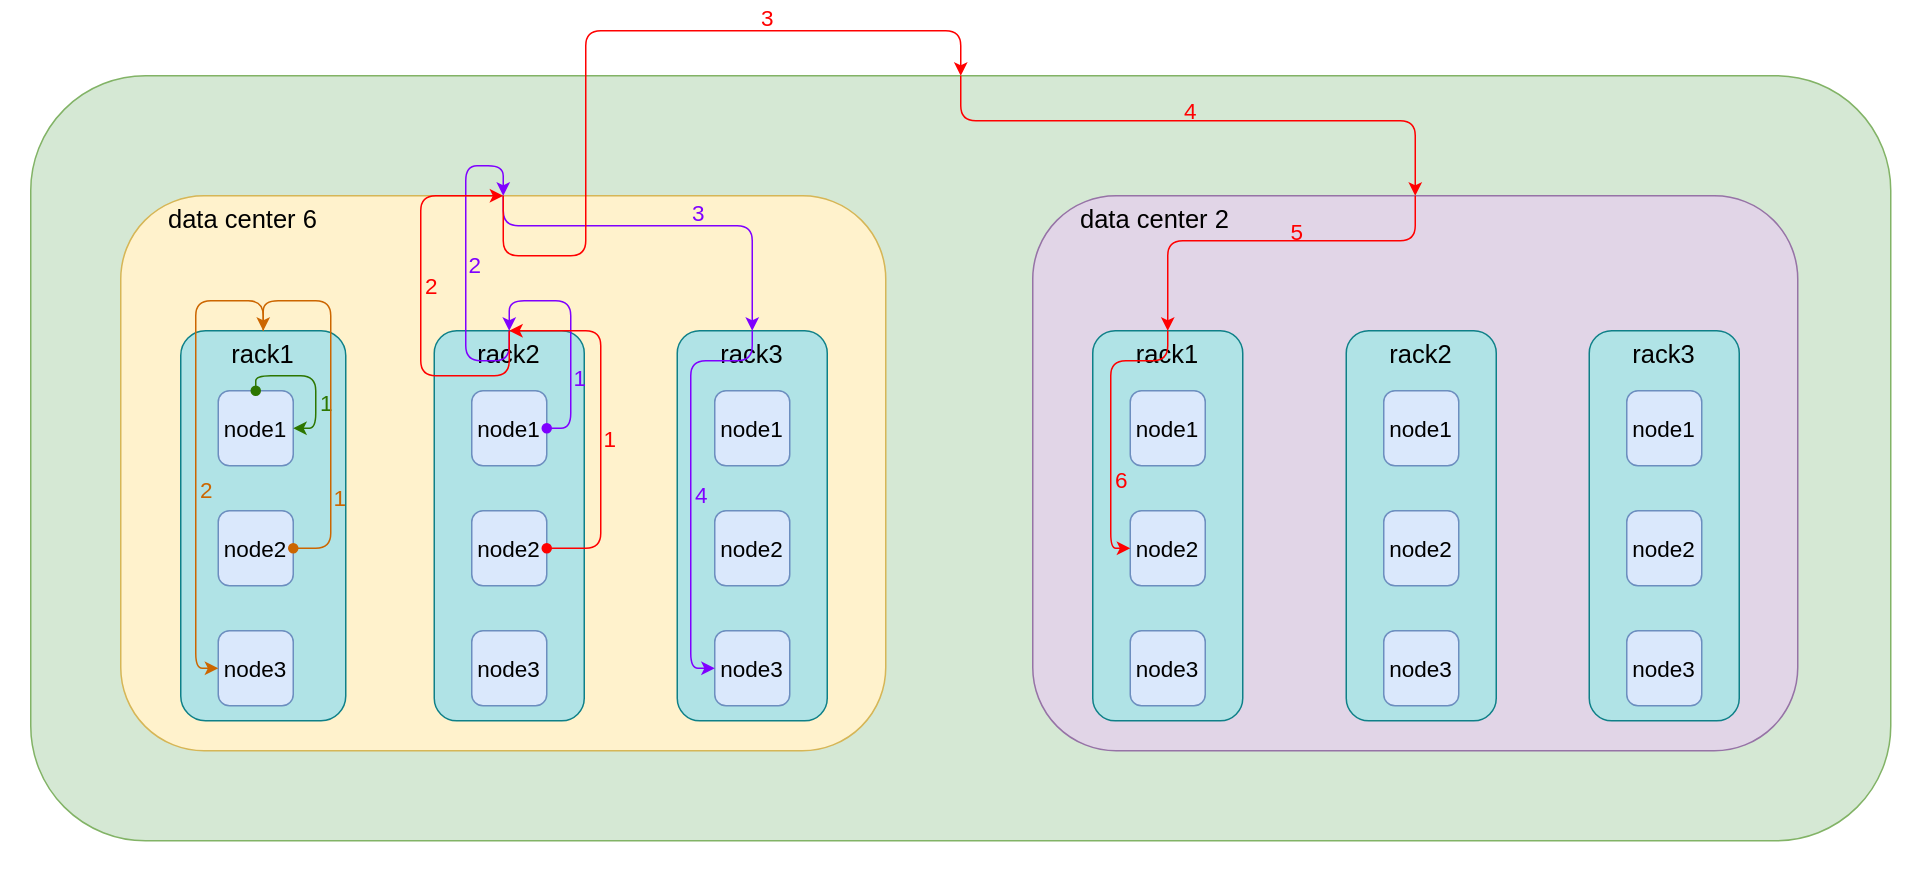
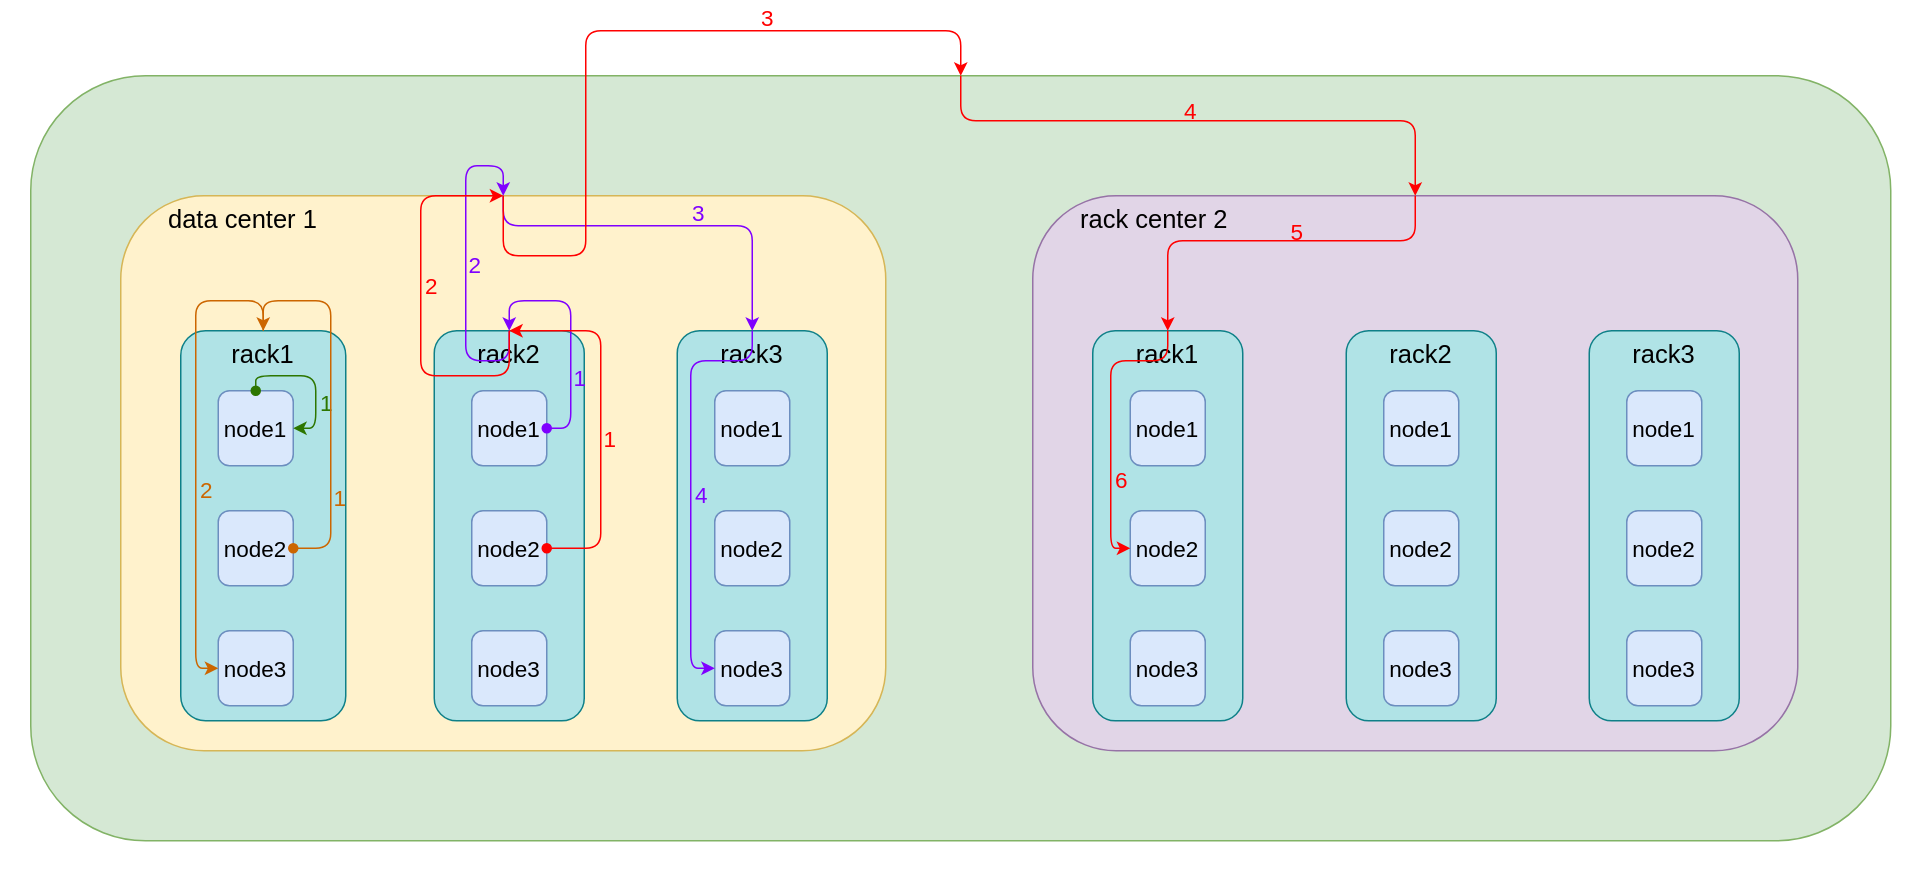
(255, 222) -> (255, 222)
(1167, 222) -> (1167, 222)
